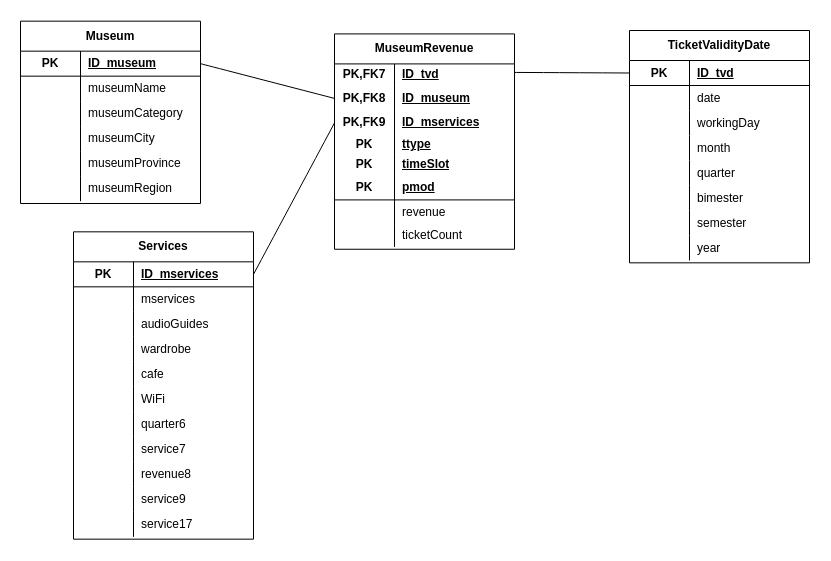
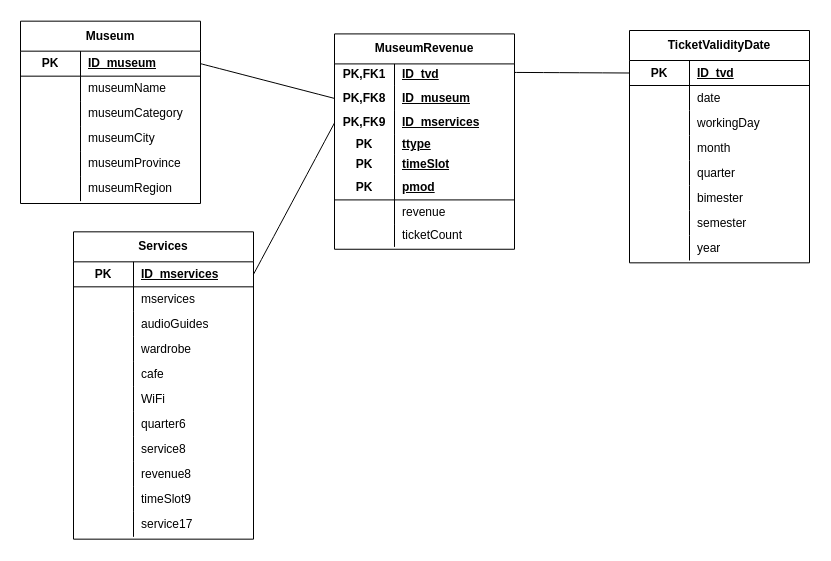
(365, 75) -> (365, 75)
(167, 450) -> (167, 450)
(167, 500) -> (169, 500)
